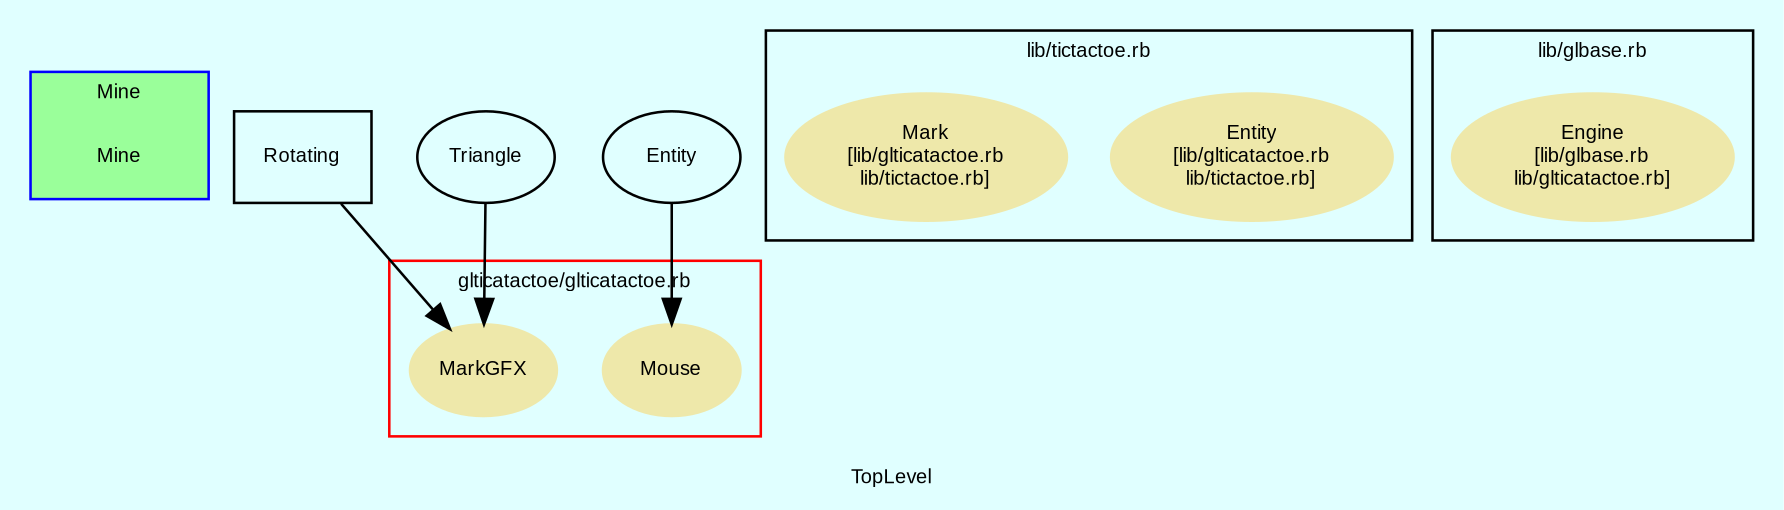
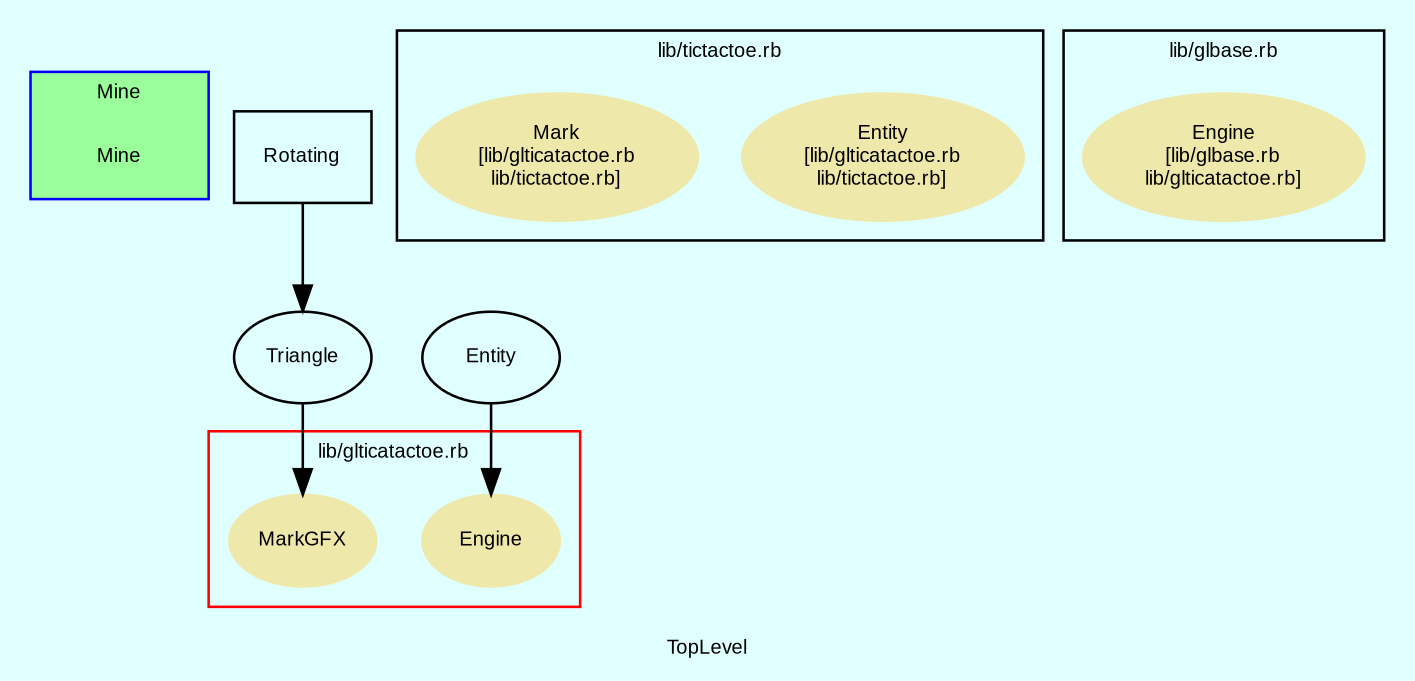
(378, 246) -> (303, 244)
(575, 282) -> (394, 453)
(672, 370) -> (491, 541)
